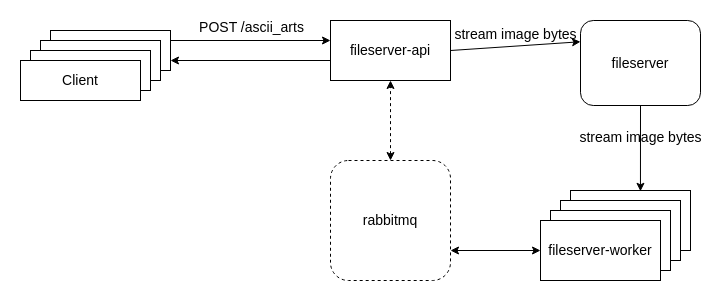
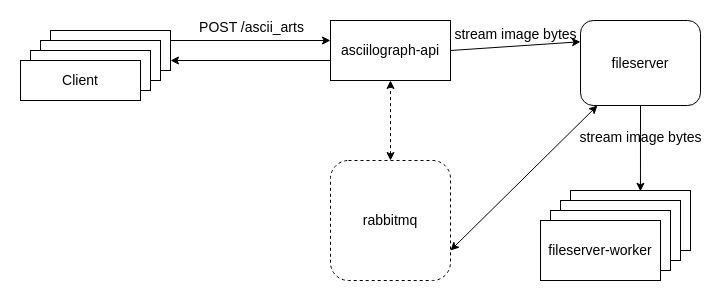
(391, 51) -> (391, 51)
(495, 251) -> (524, 178)
